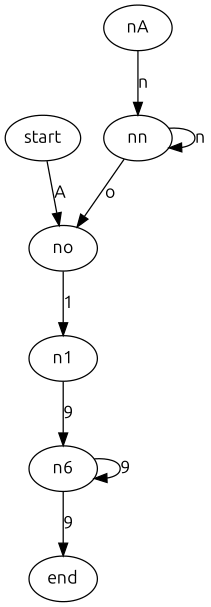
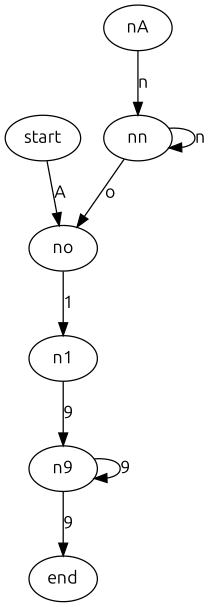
(63, 469) -> (63, 469)
